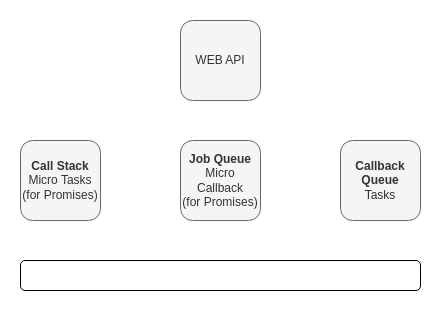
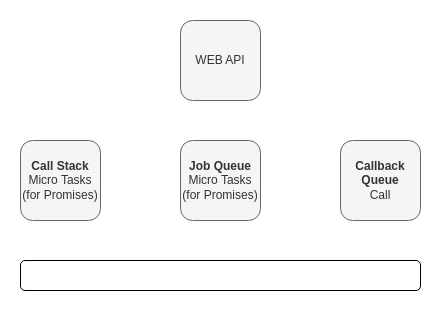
(221, 181) -> (221, 181)
(381, 181) -> (381, 181)
